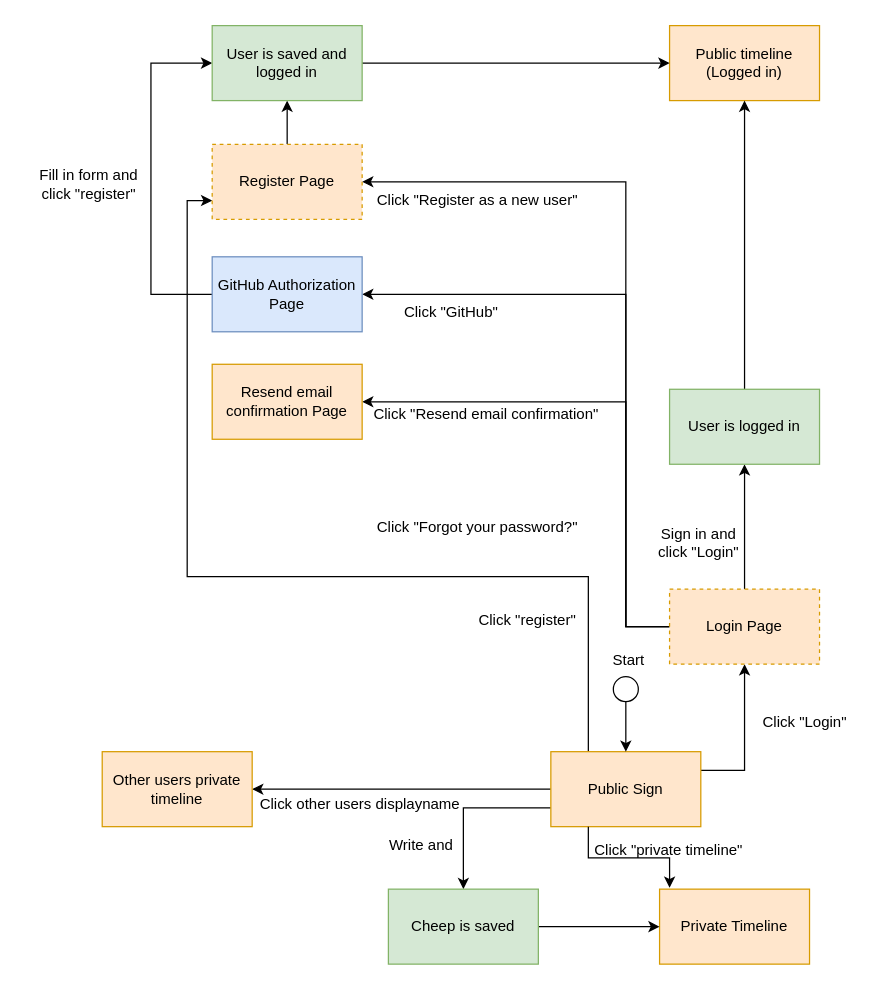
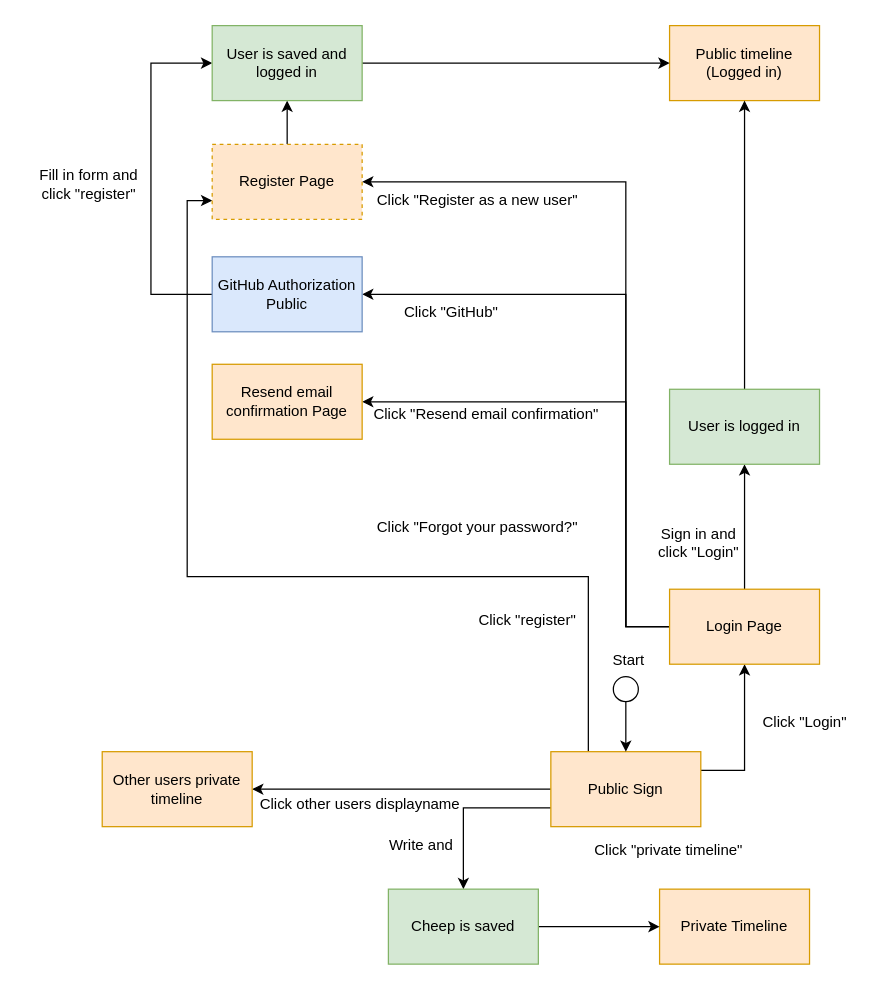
(287, 294) -> (287, 294)
(744, 627) -> (744, 627)
(624, 858) -> none
